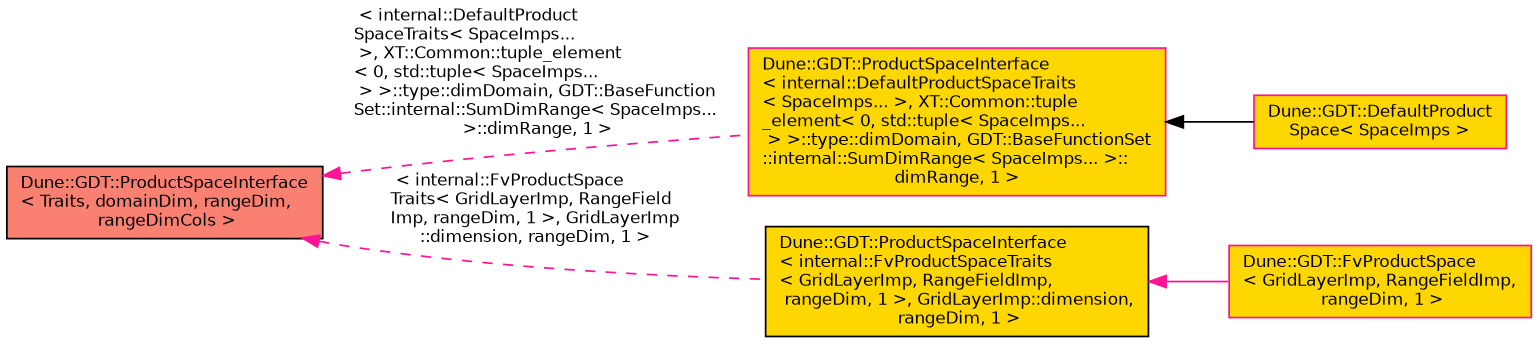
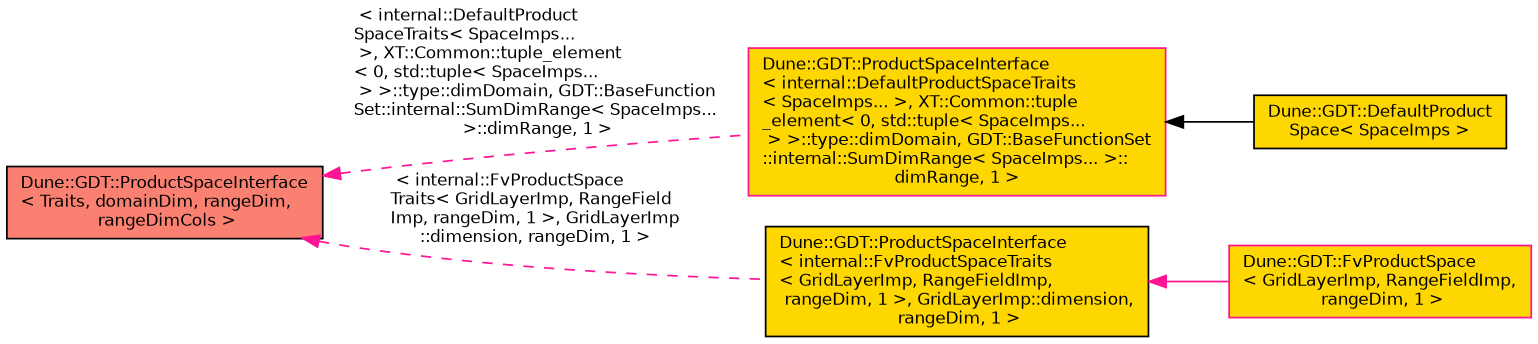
(1380, 122) -> (1380, 122)
